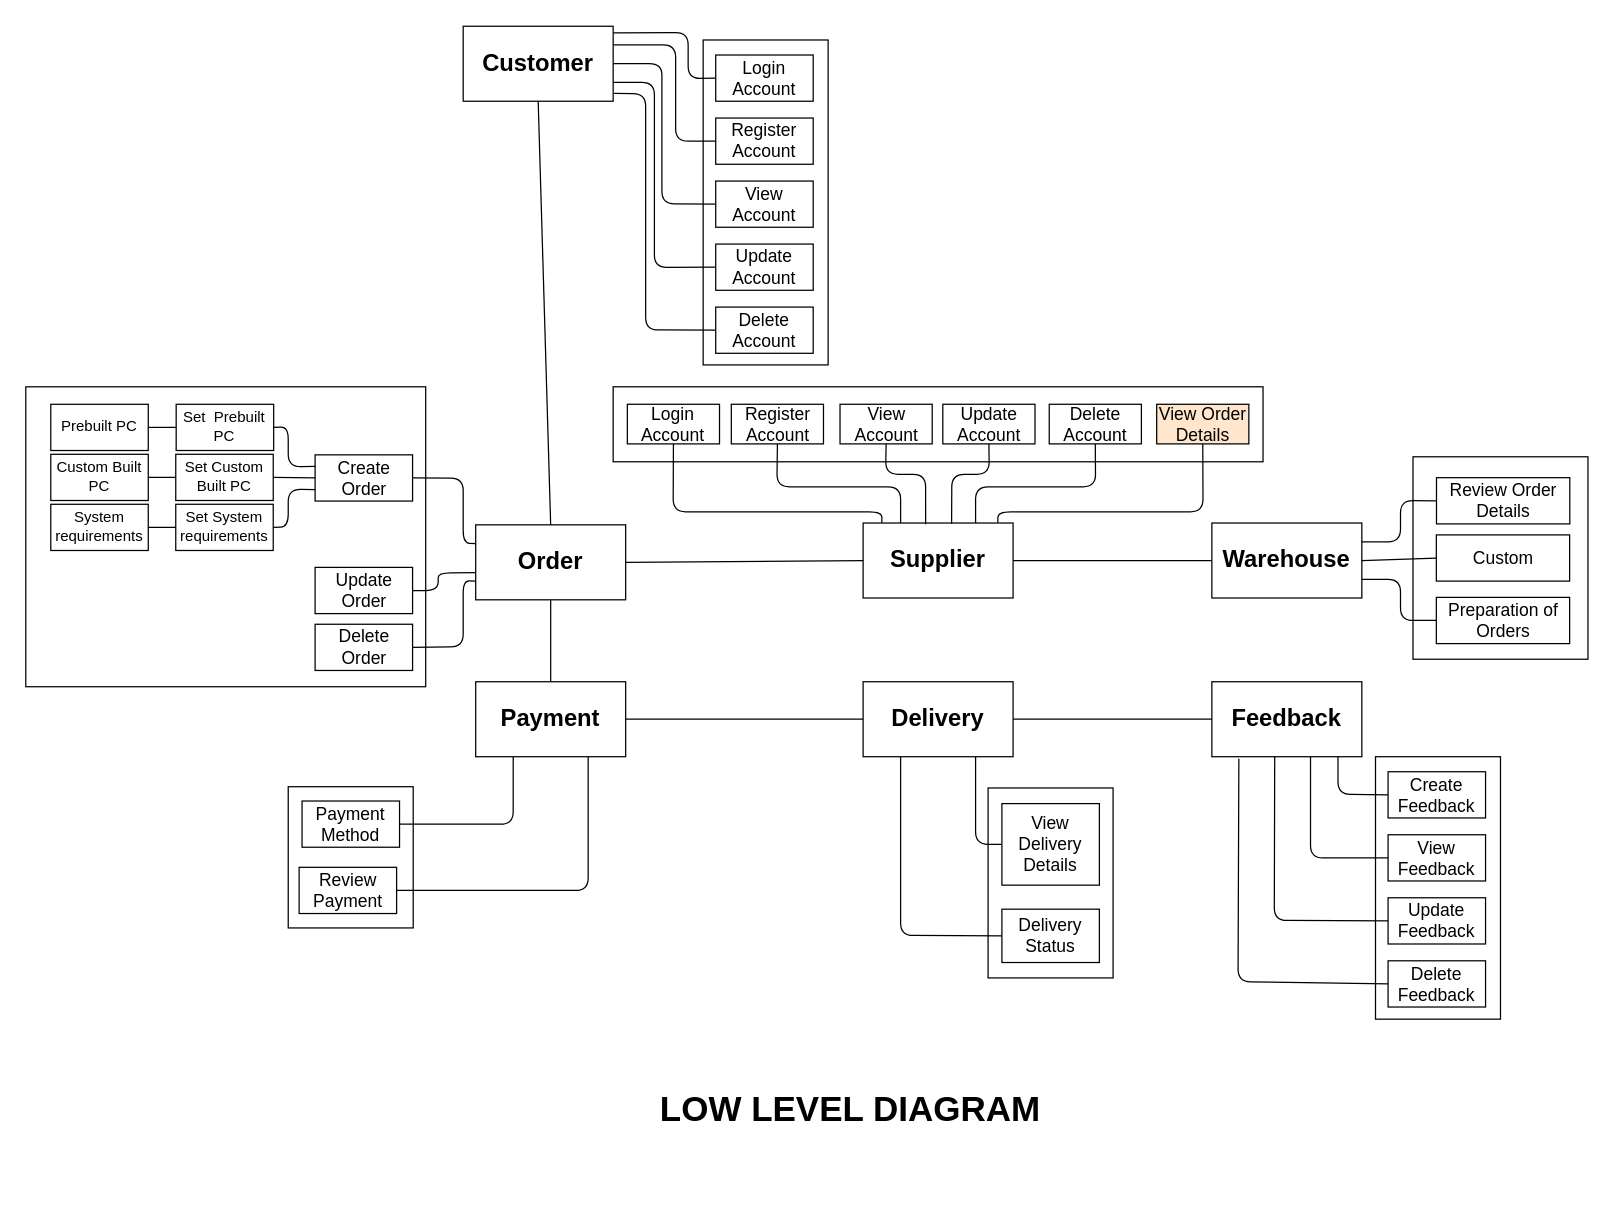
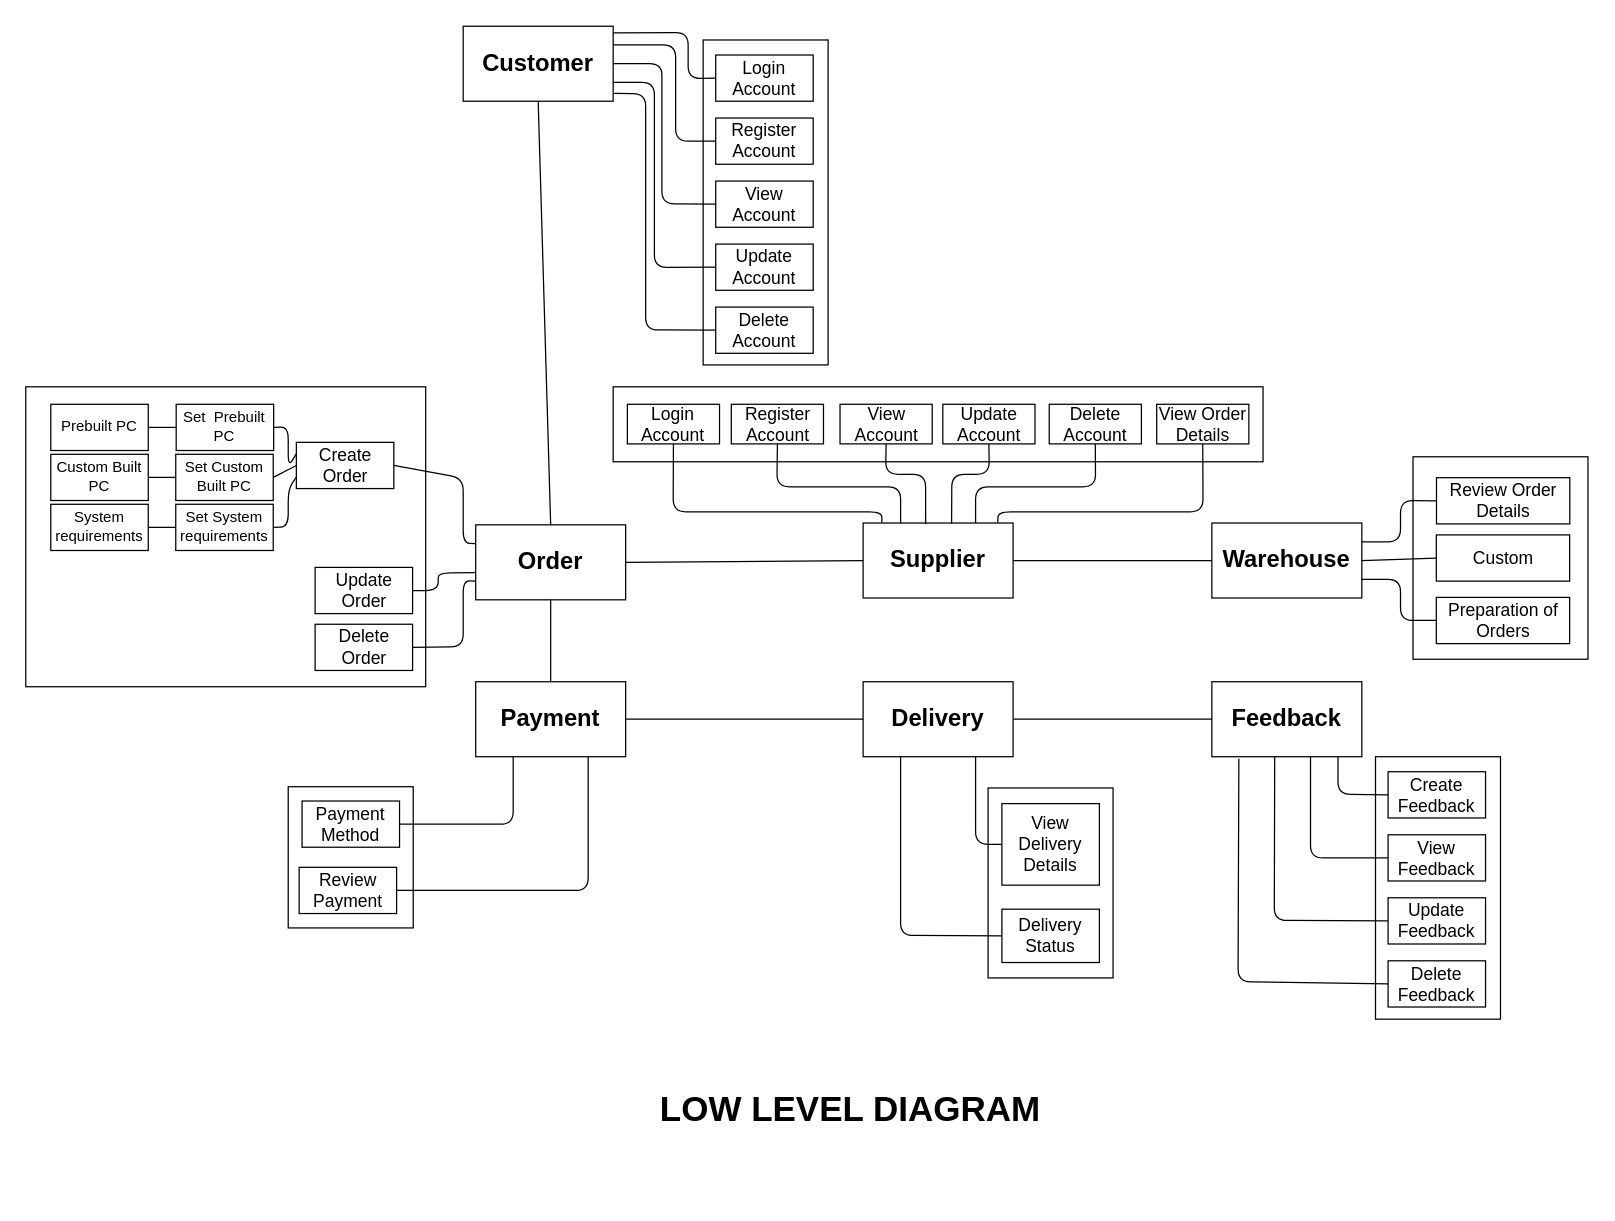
(1203, 424) -> (1203, 424)
(364, 478) -> (345, 466)
